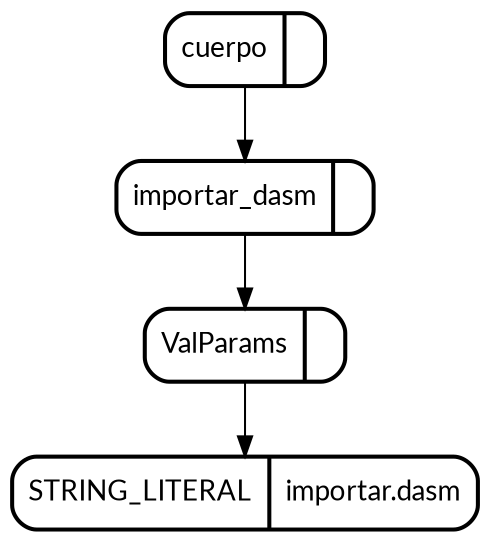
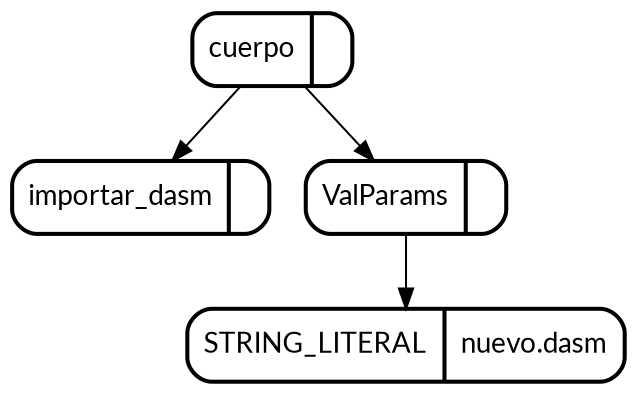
(245, 261) -> (332, 116)
(374, 492) -> (535, 344)
